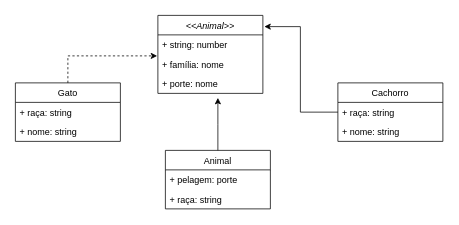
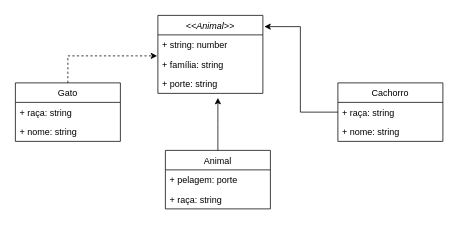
(194, 65) -> (198, 65)
(191, 84) -> (195, 84)
